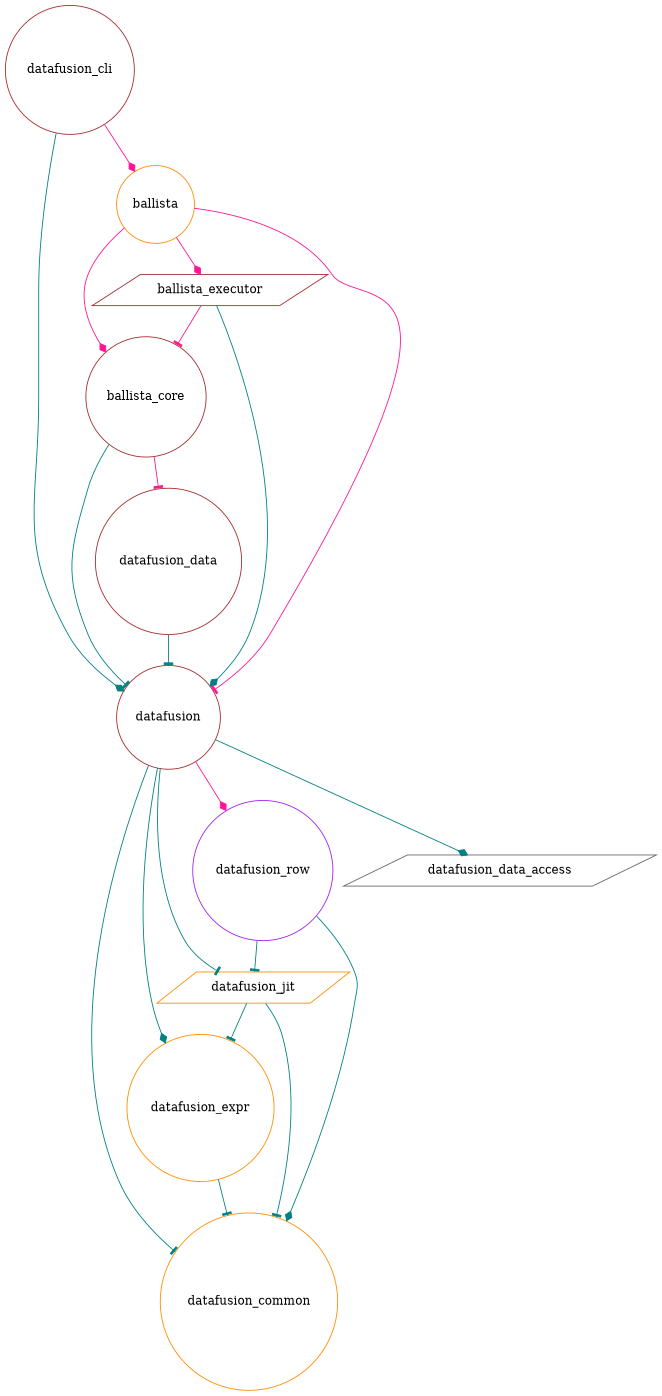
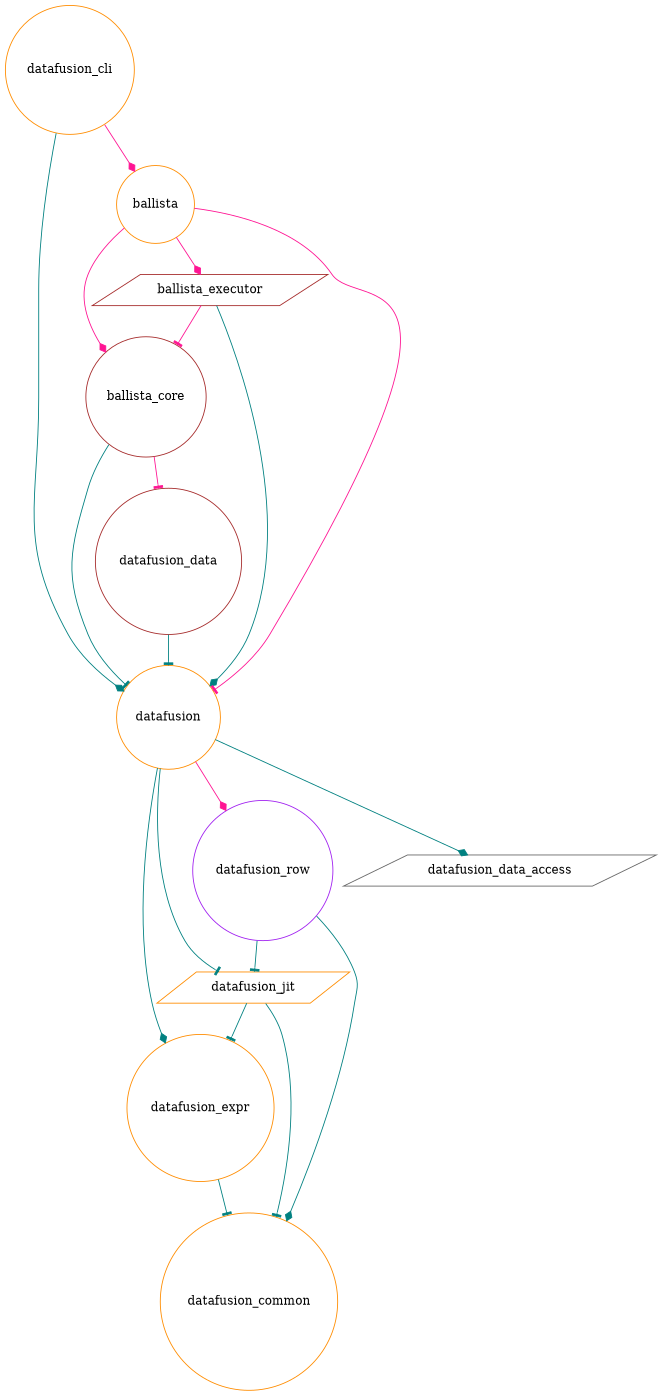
(70, 70) -> (70, 70)
(169, 717) -> (169, 717)
(92, 1015) -> none
